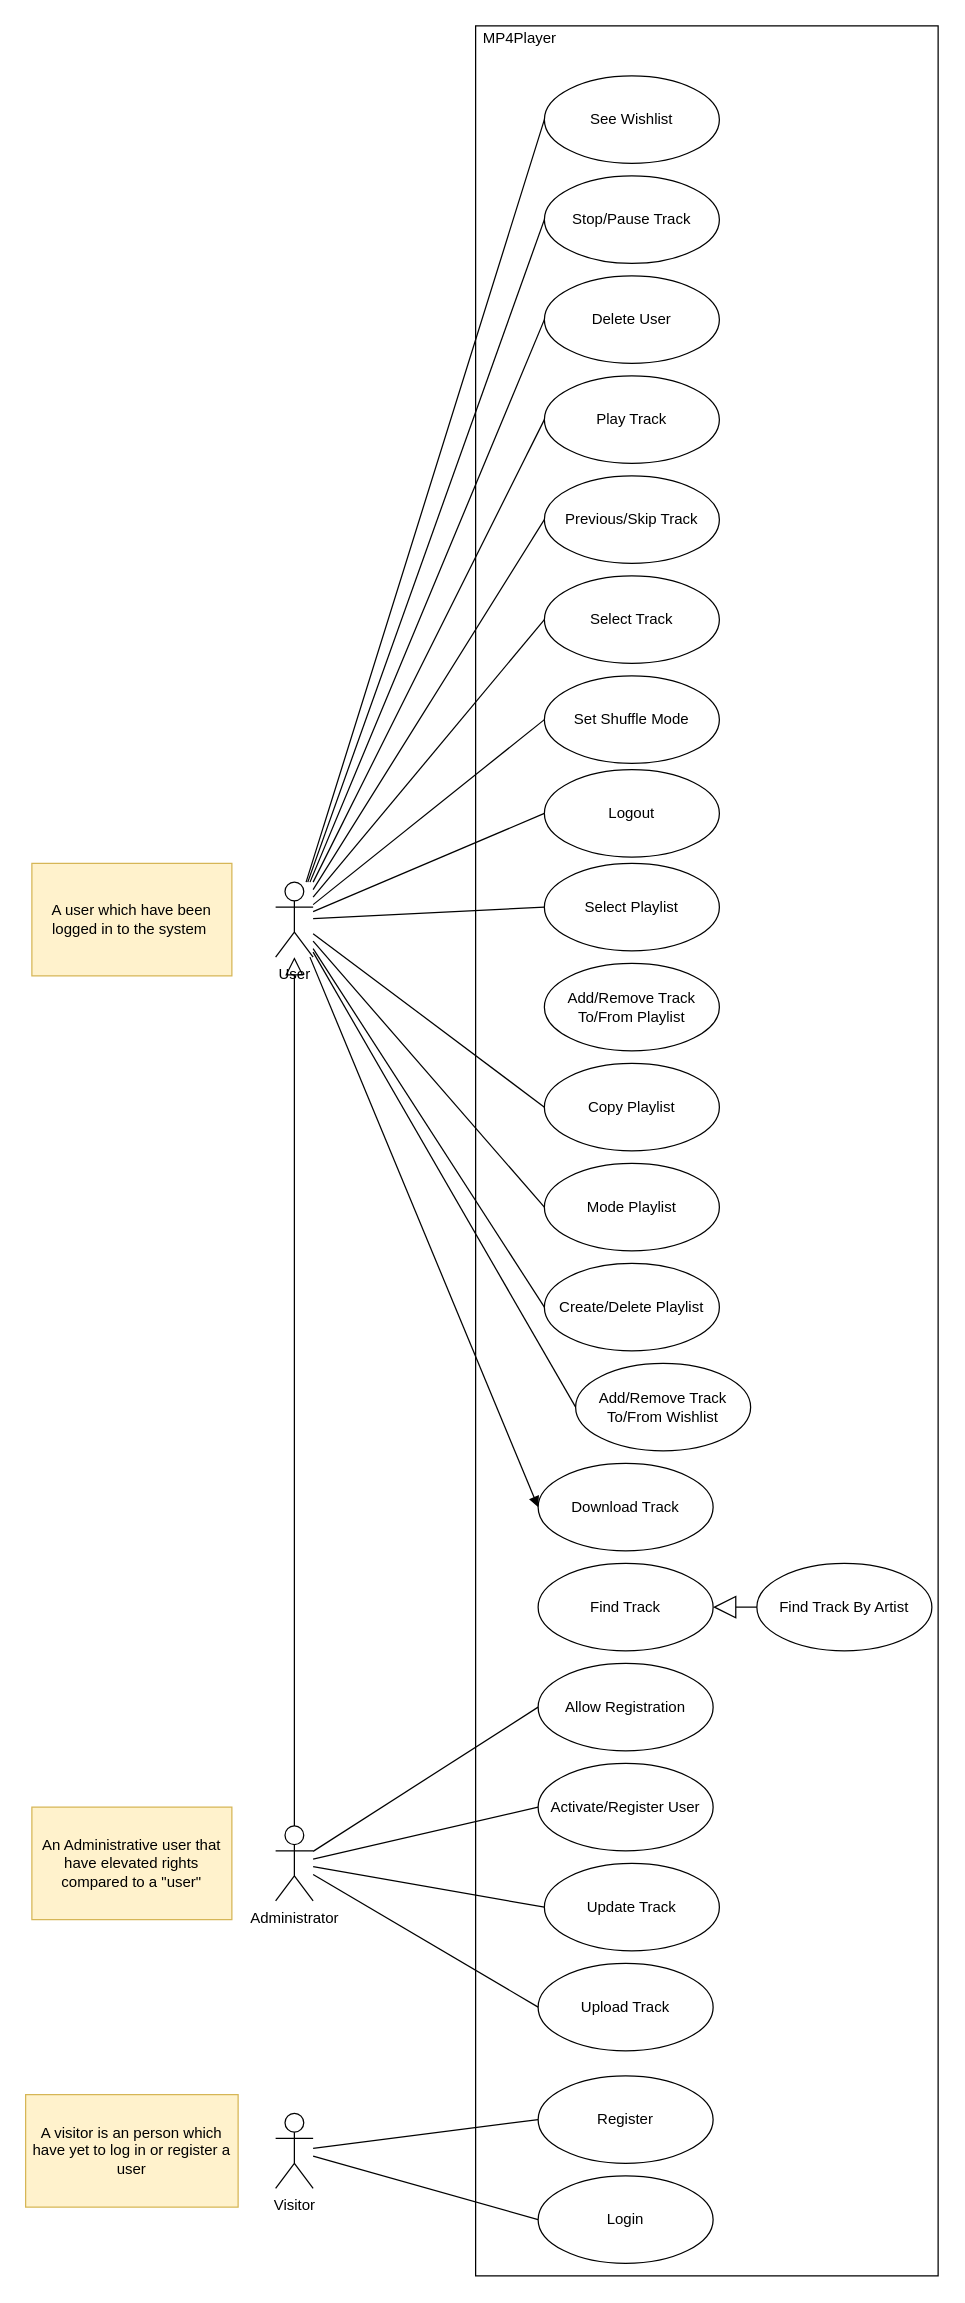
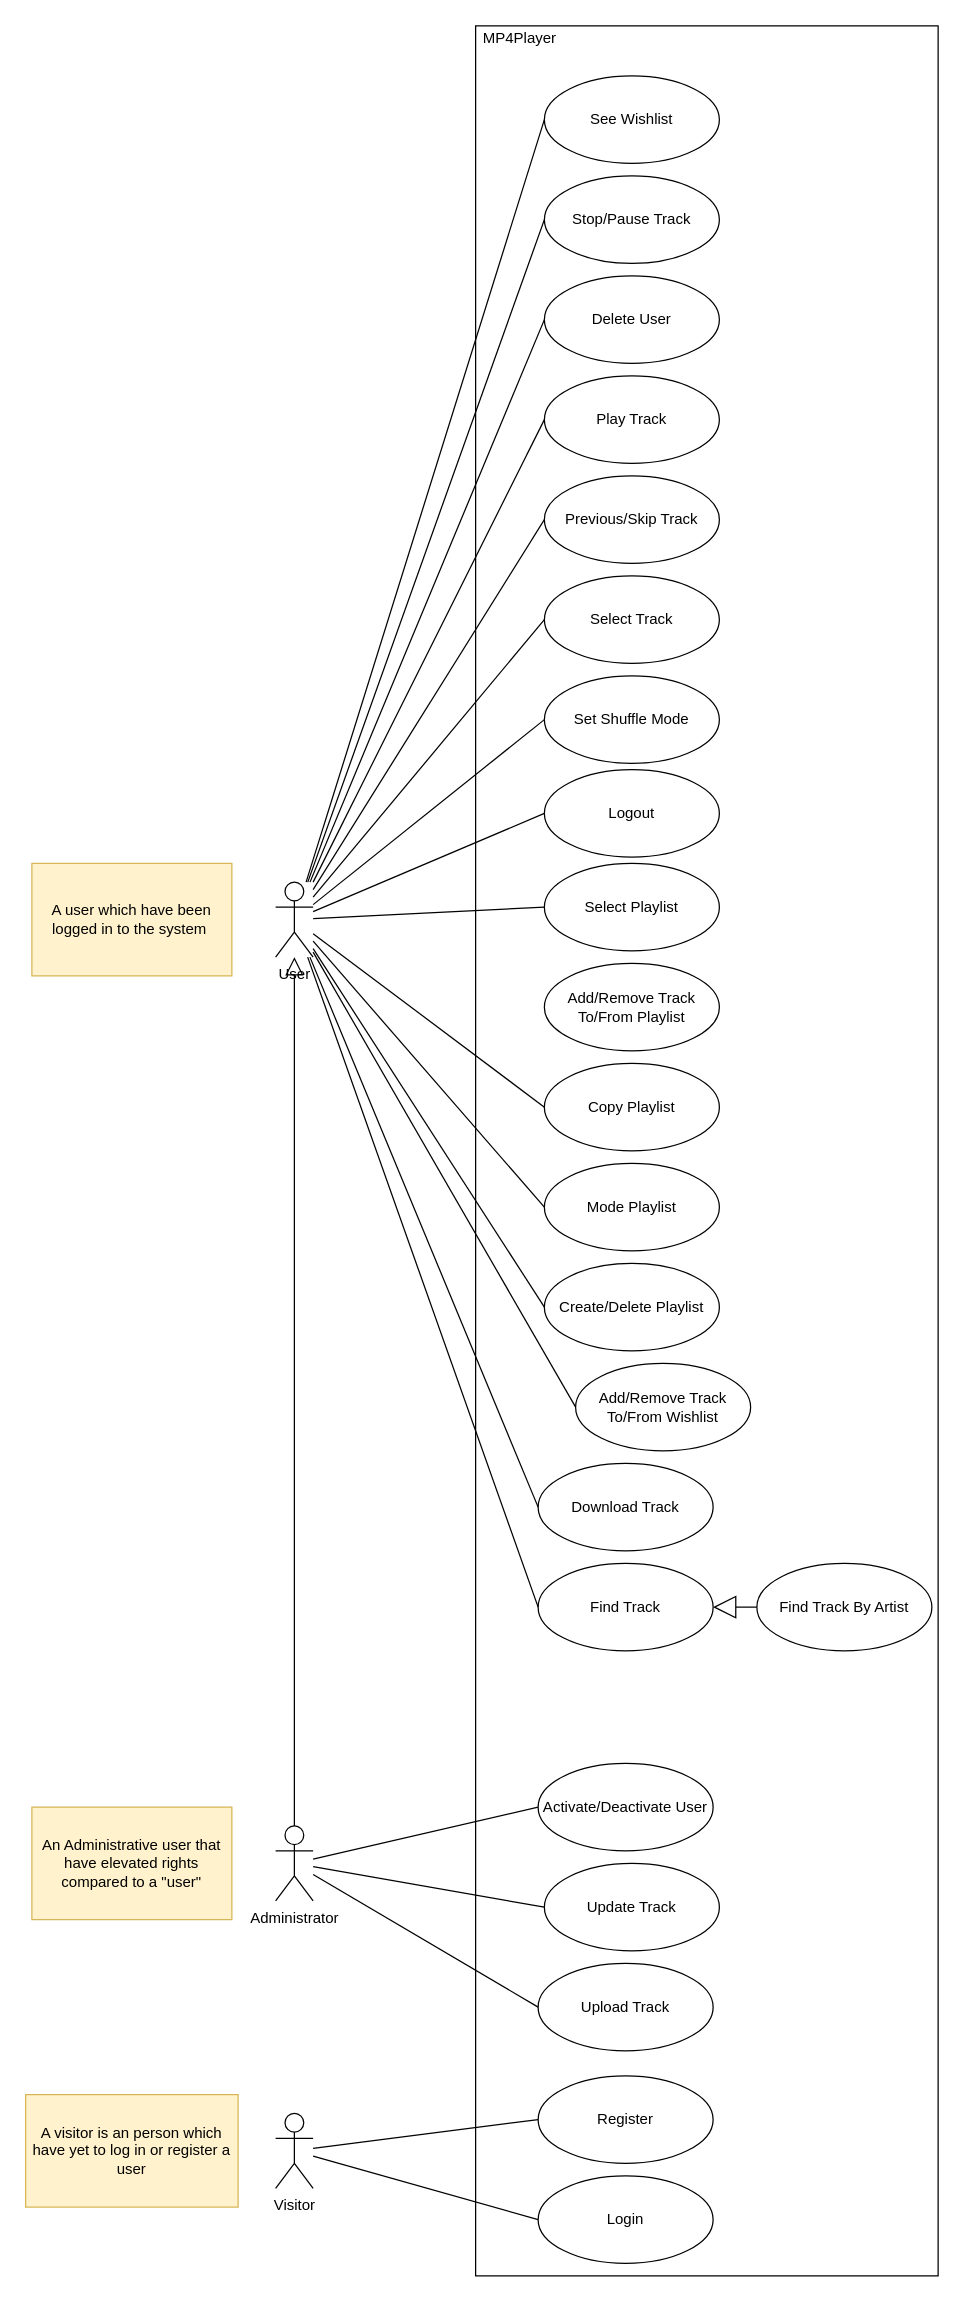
none -> (423, 1282)
(533, 1496) -> (535, 1499)
(626, 1707) -> none
(426, 1779) -> none
(626, 1807) -> (626, 1807)
